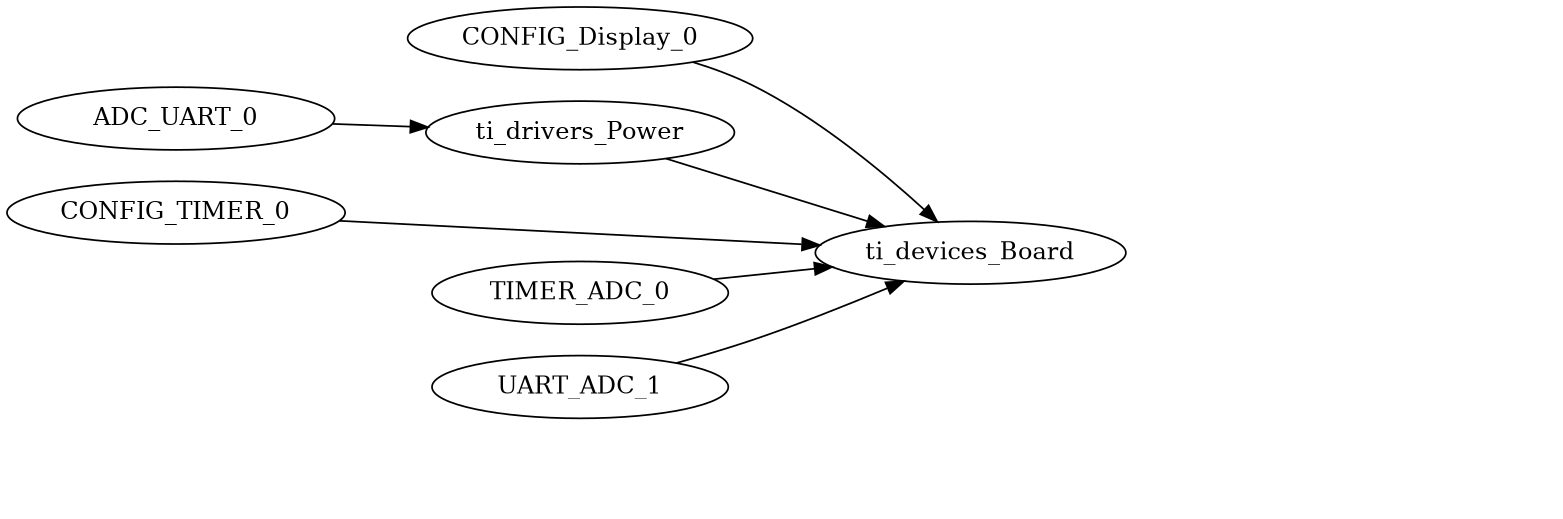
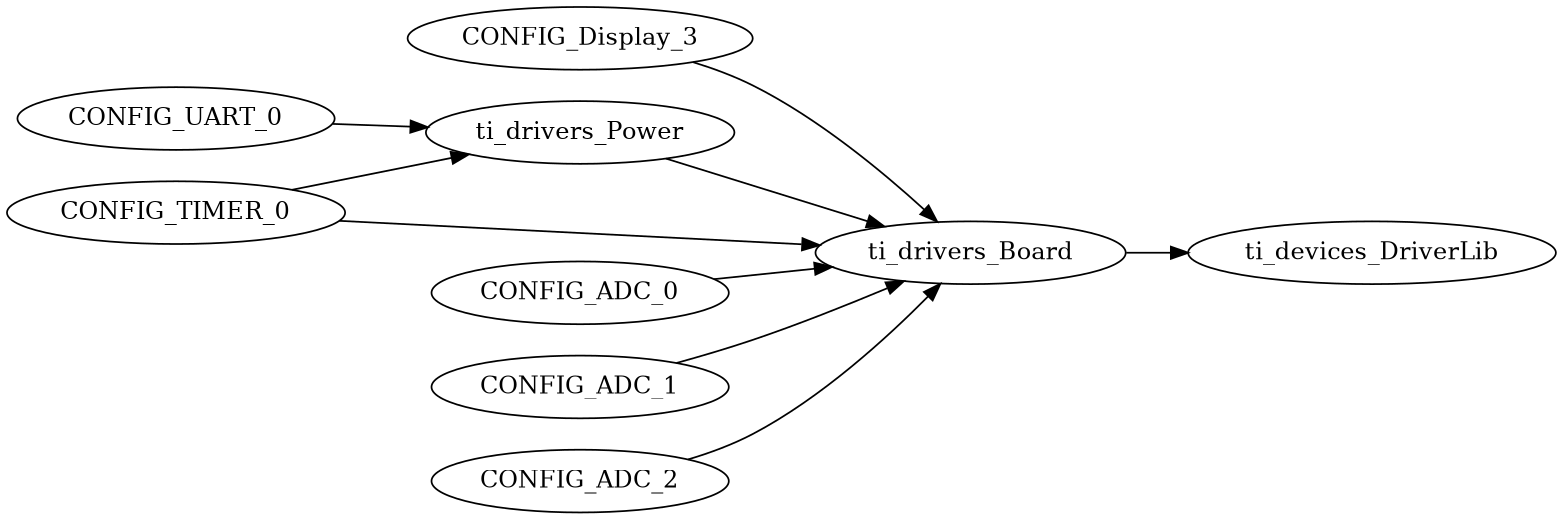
(580, 38) -> (580, 38)
(176, 119) -> (176, 119)
none -> (372, 174)
(971, 253) -> (971, 253)
none -> (1372, 253)
(580, 293) -> (580, 293)
(580, 387) -> (580, 387)
none -> (580, 481)
